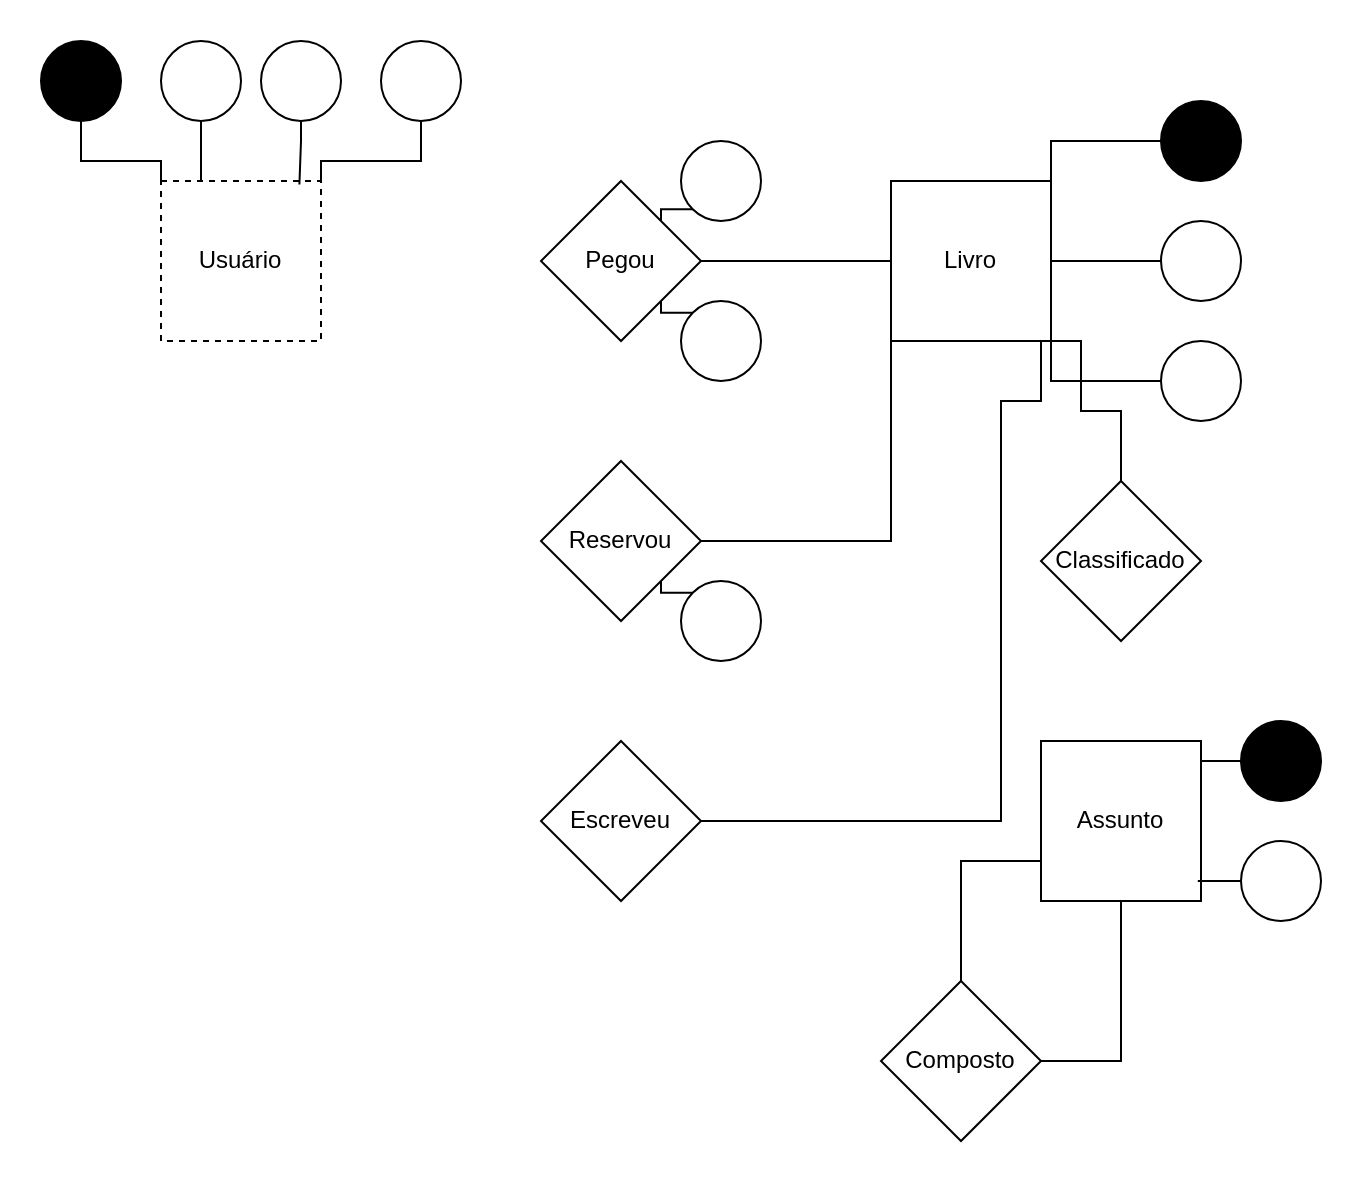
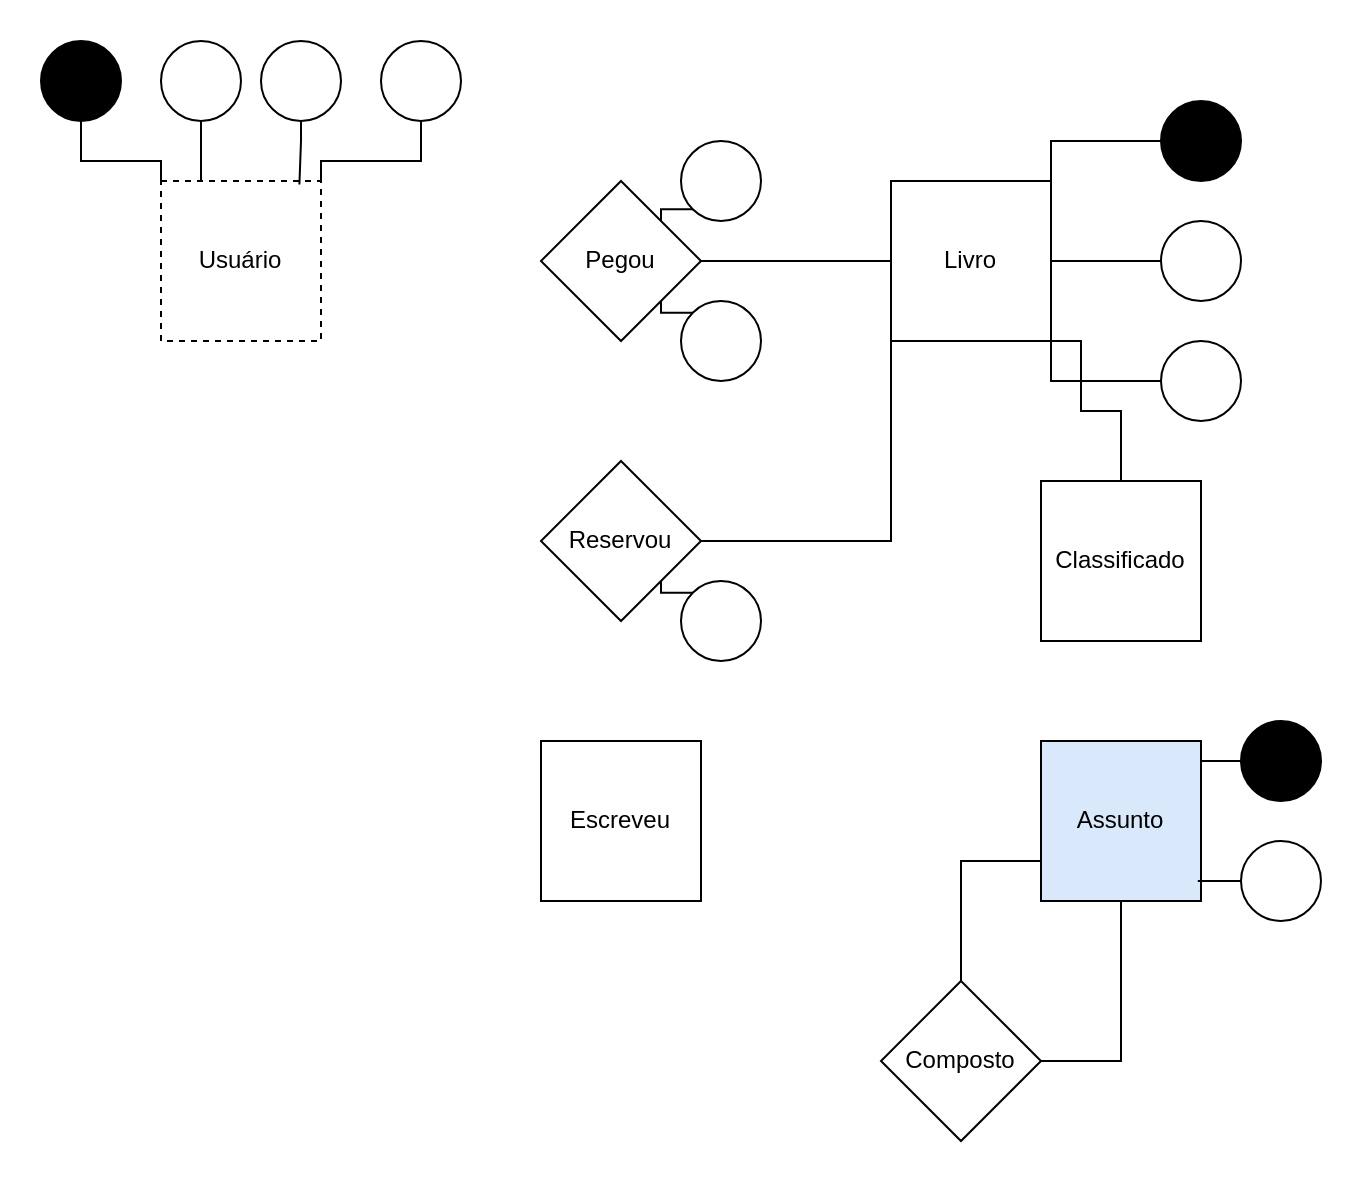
(1121, 561) -> (1121, 561)
(1001, 713) -> none
(621, 821) -> (621, 821)
(1121, 821) -> (1121, 821)
